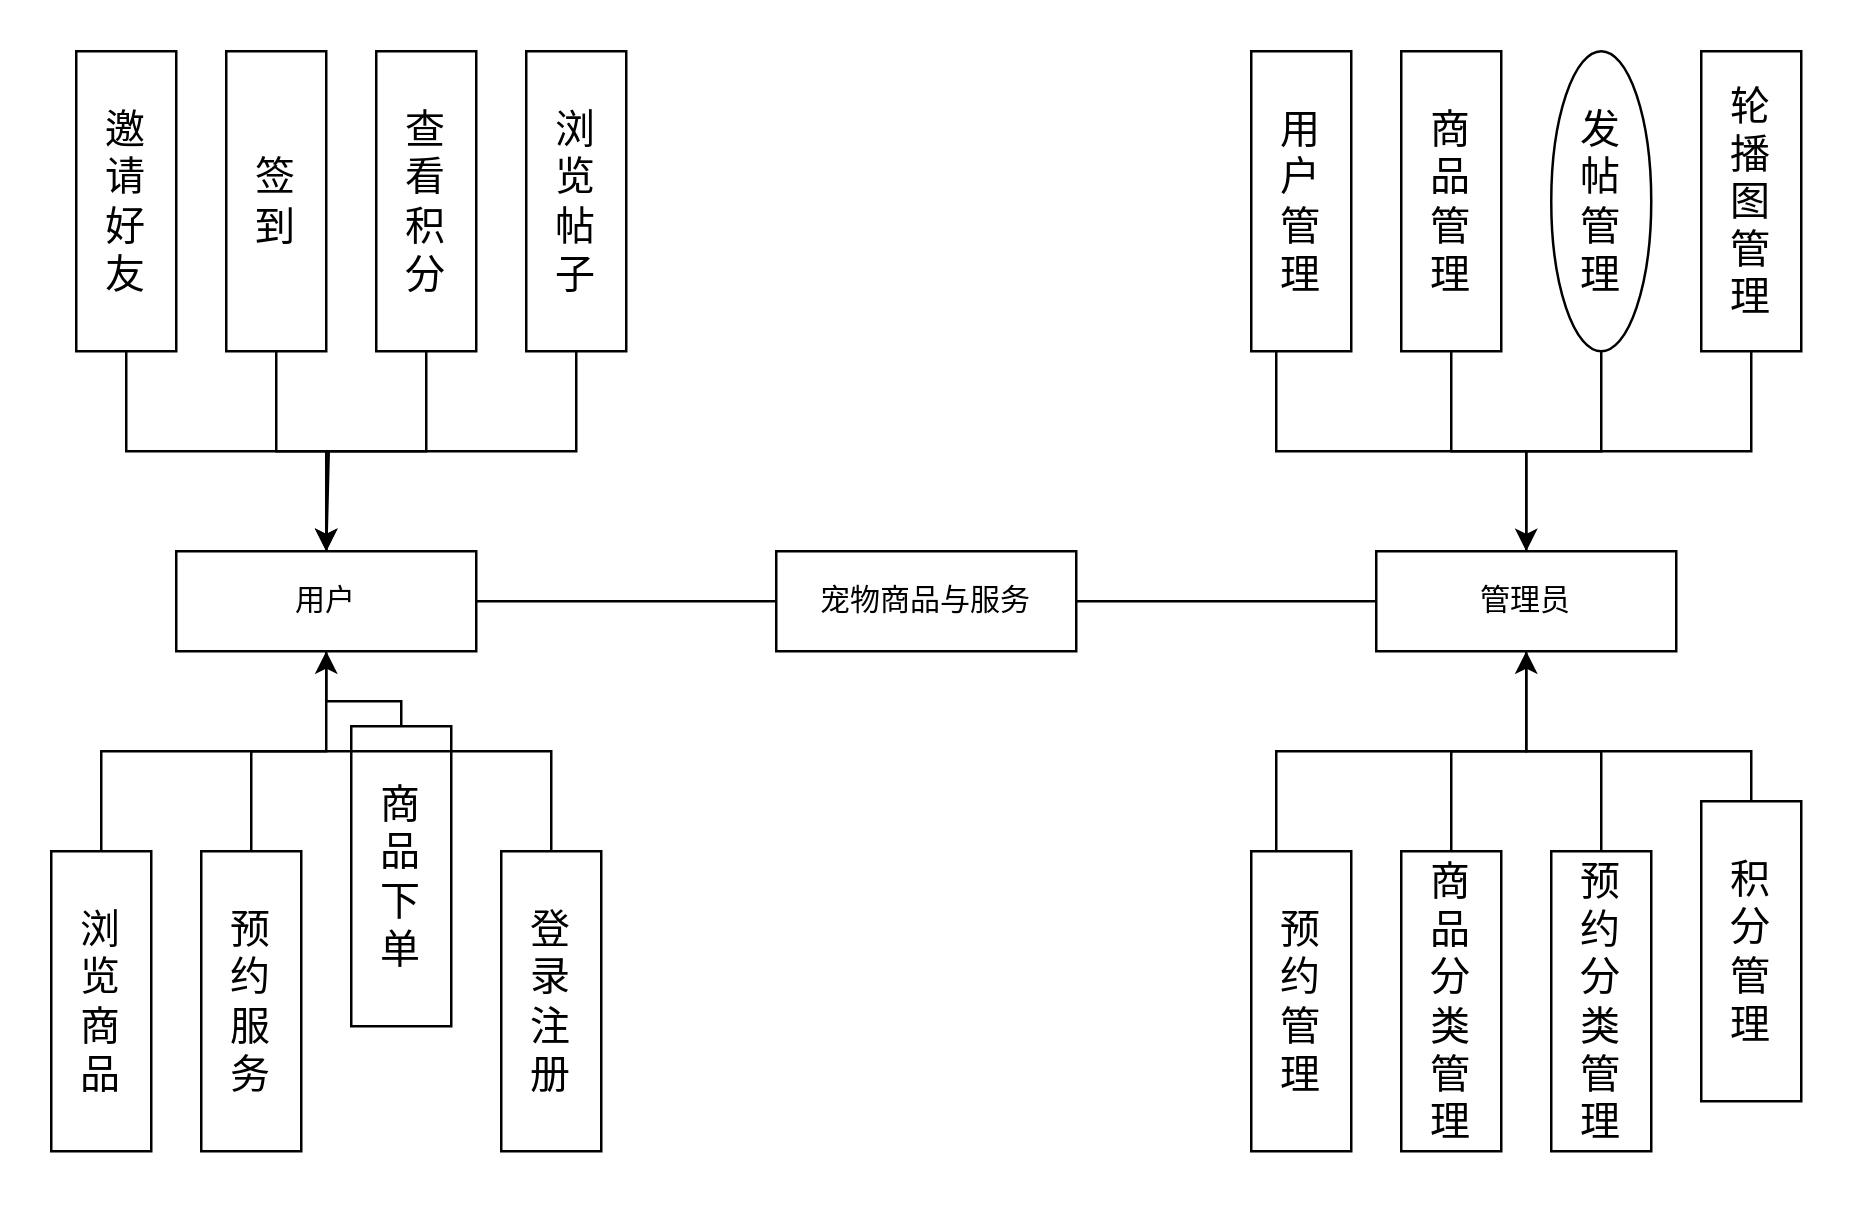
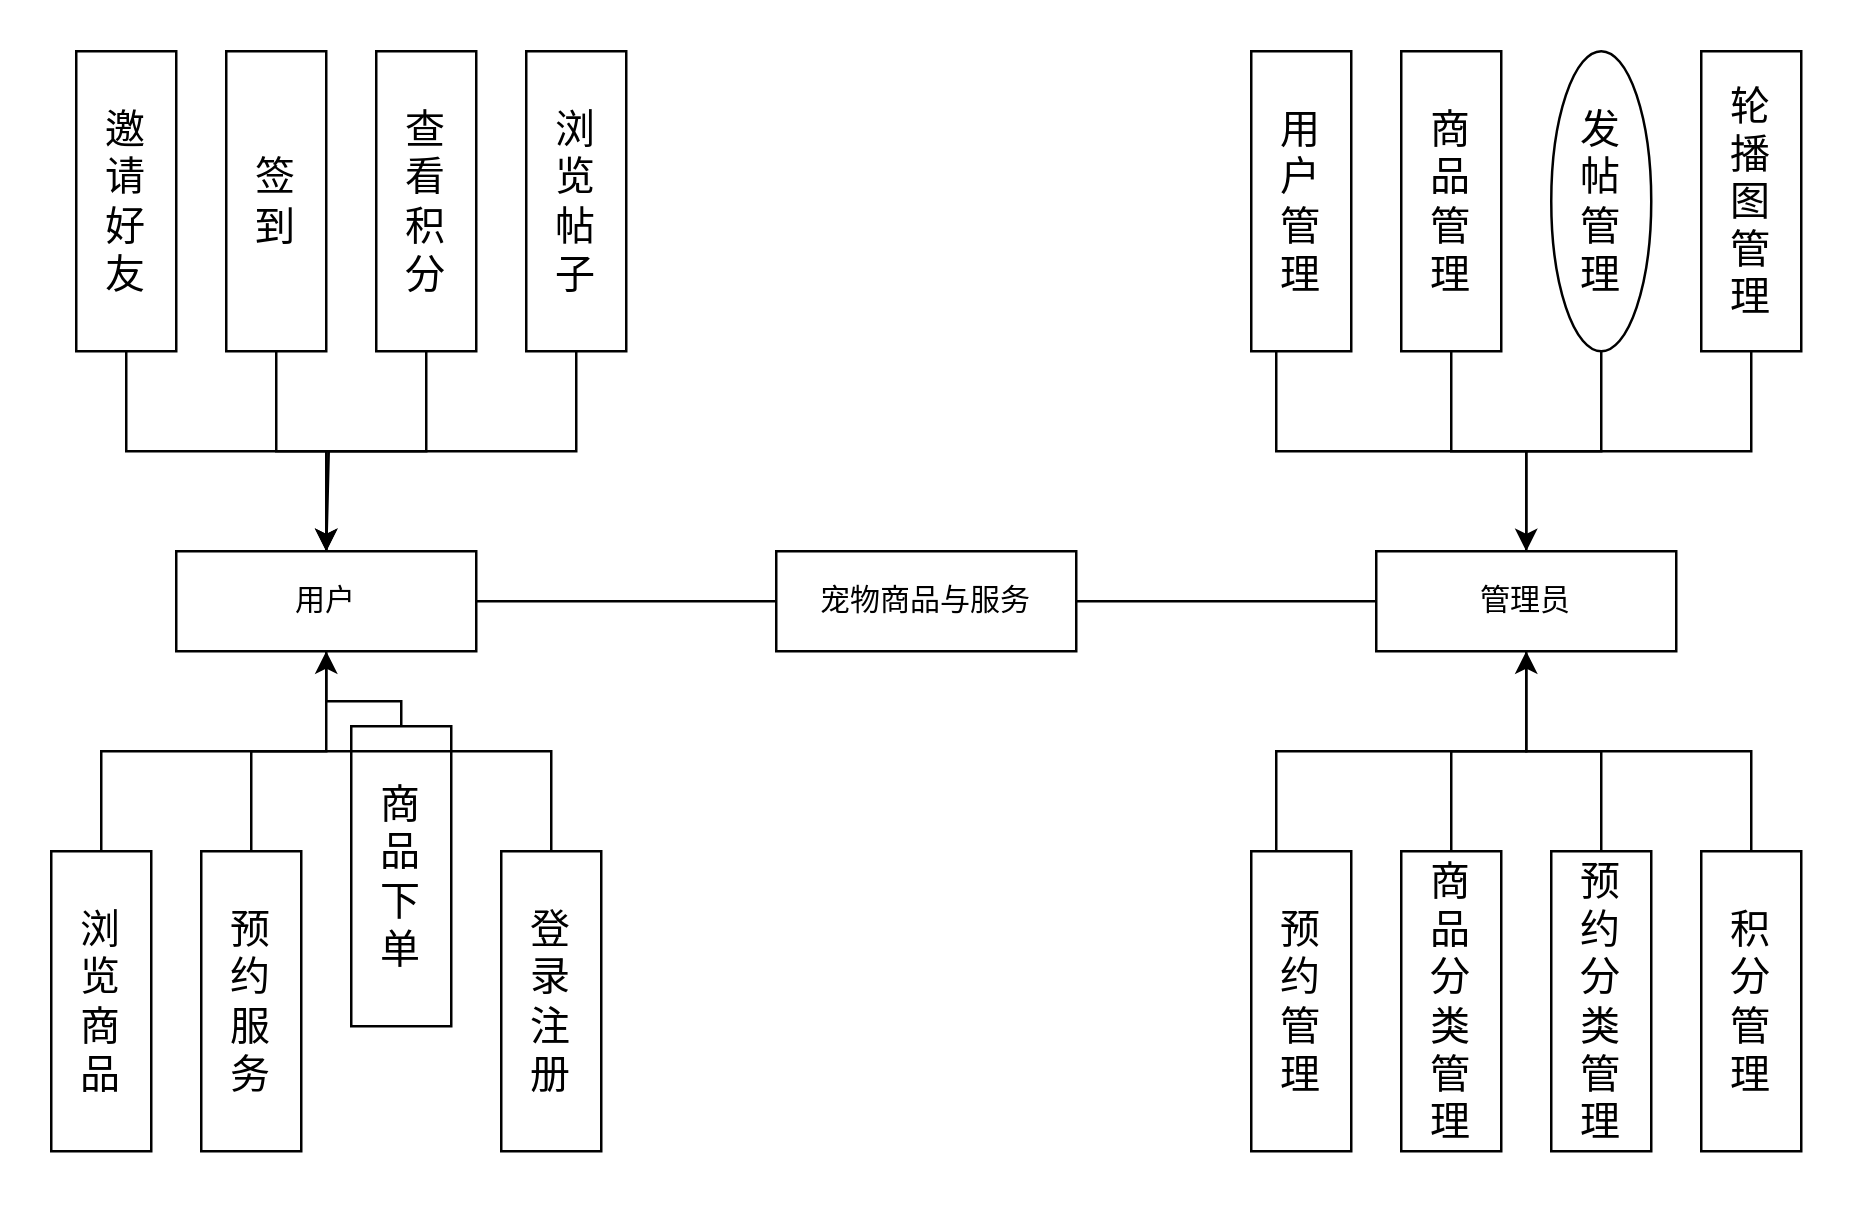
(1751, 951) -> (1751, 1001)
